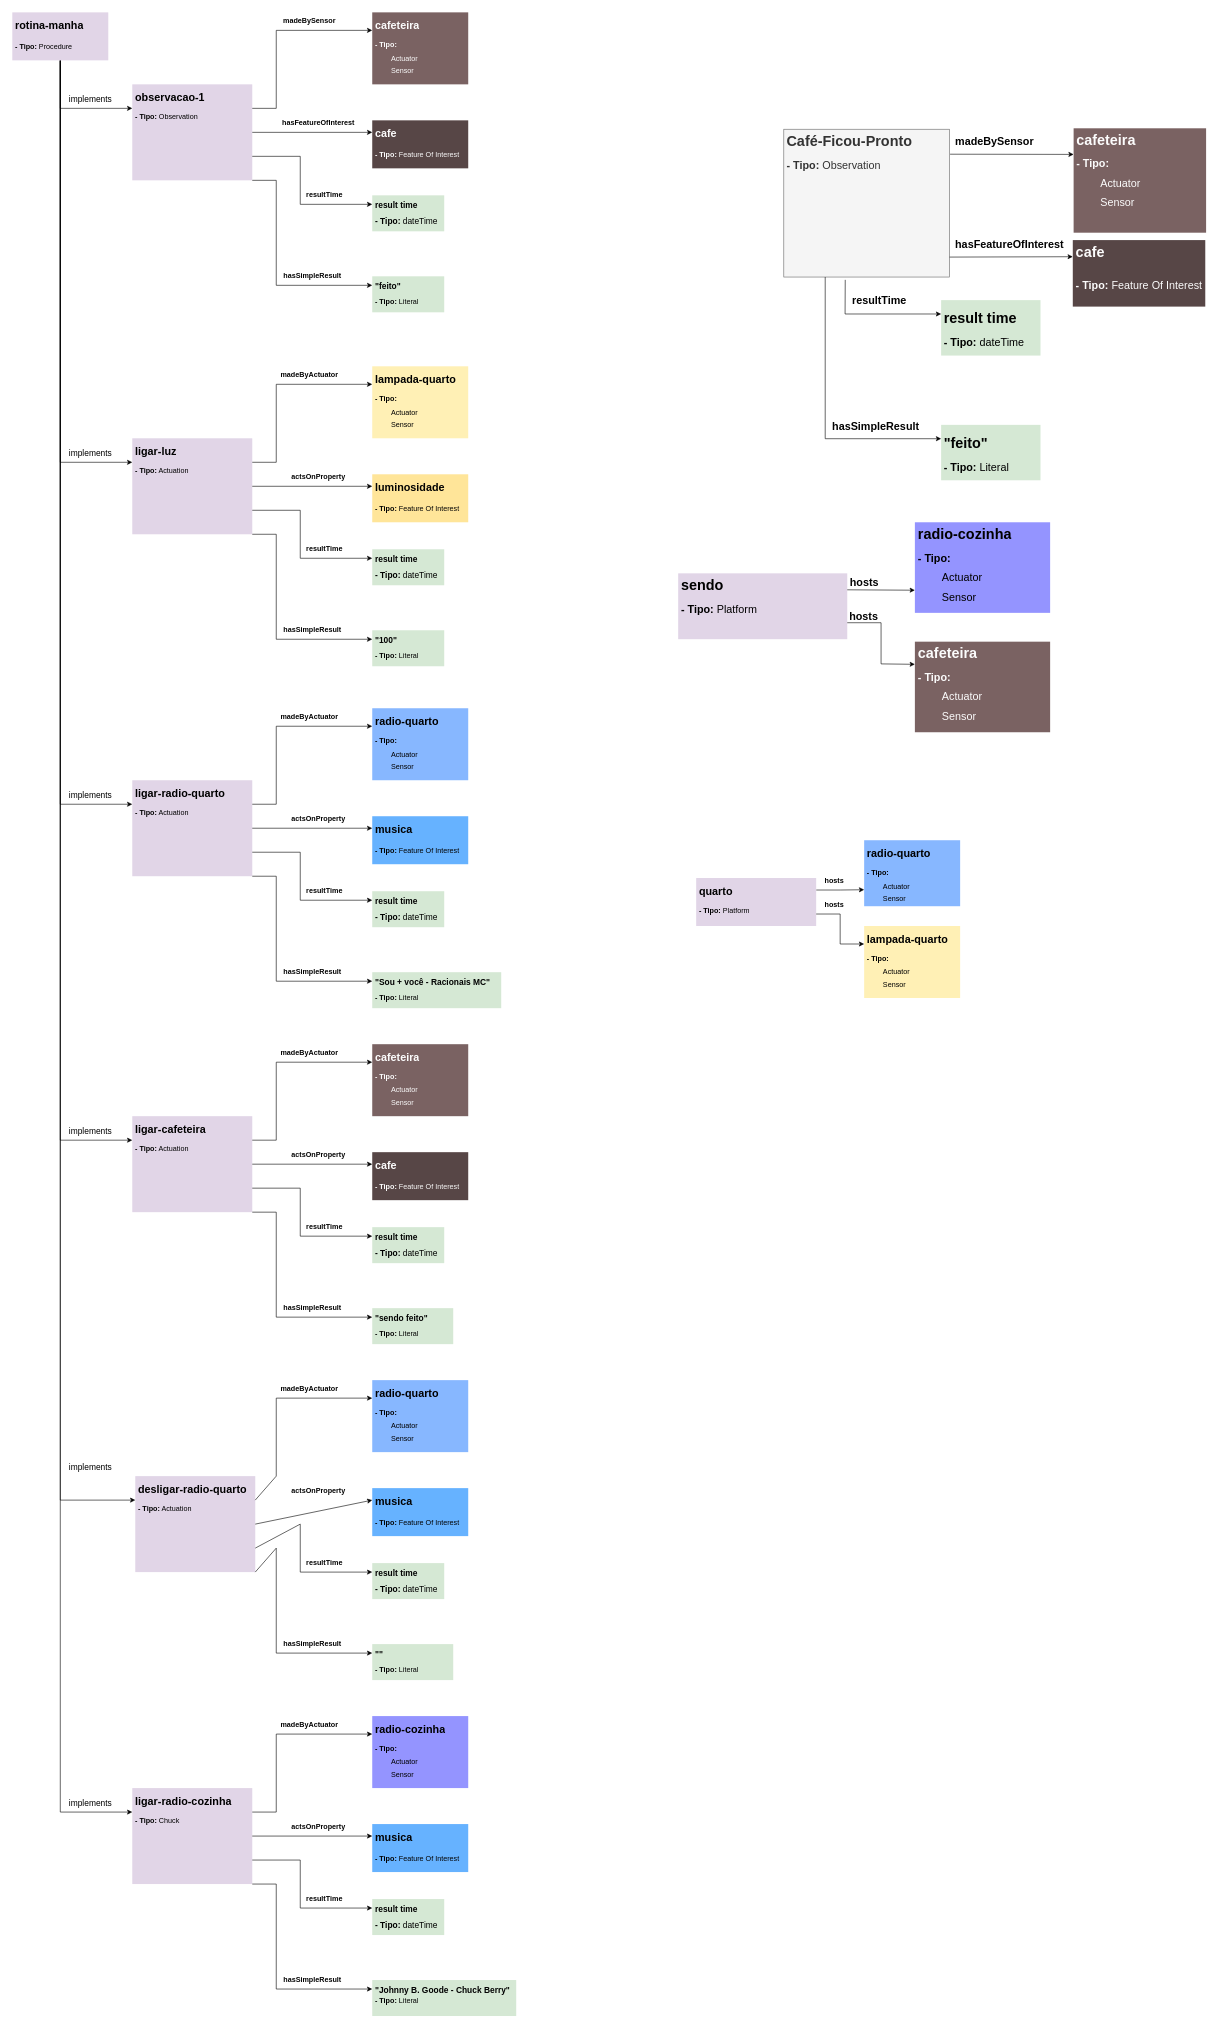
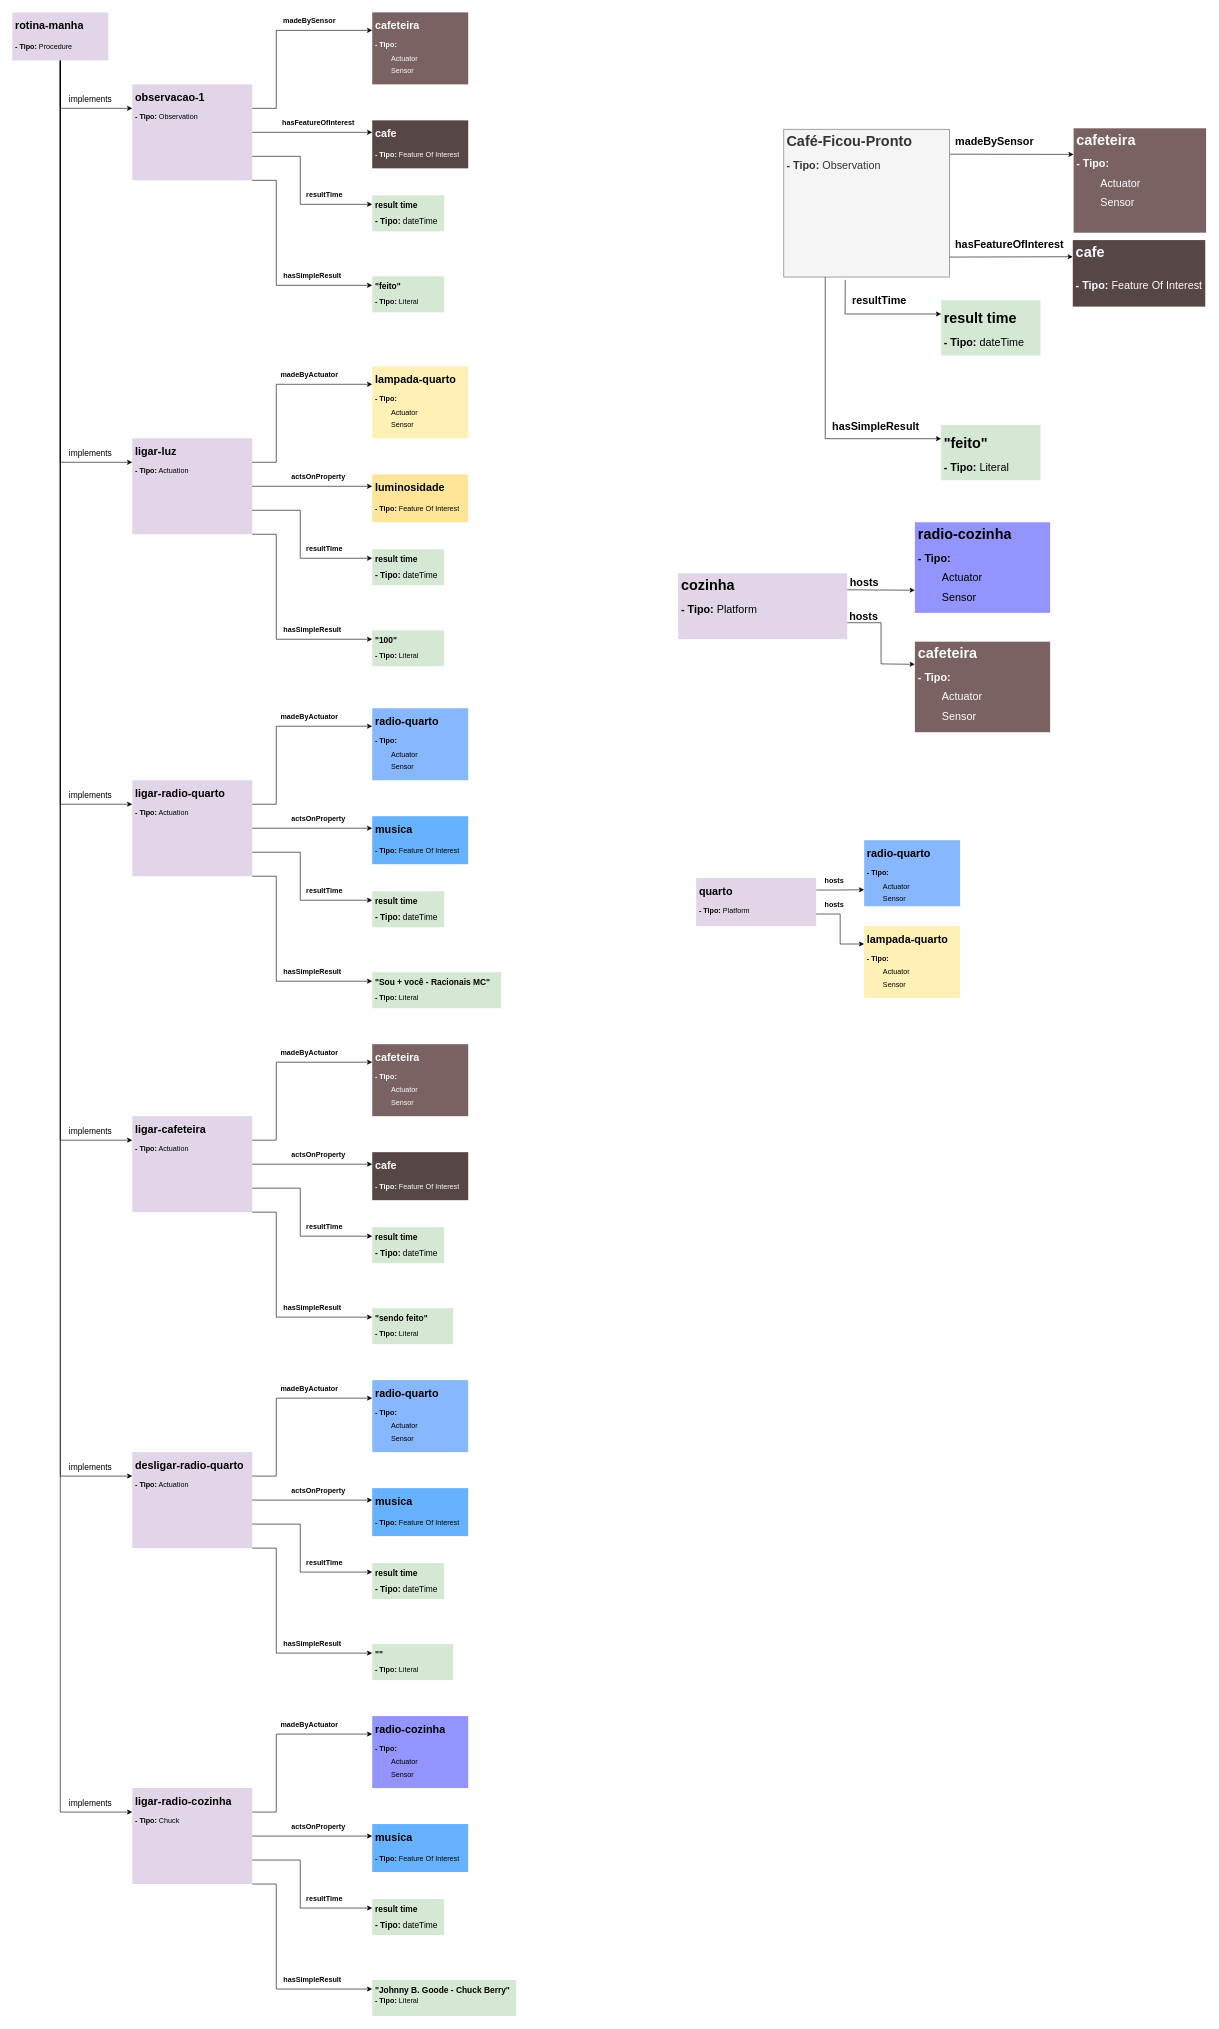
(709, 576) -> (709, 576)
(195, 1524) -> (192, 1500)
